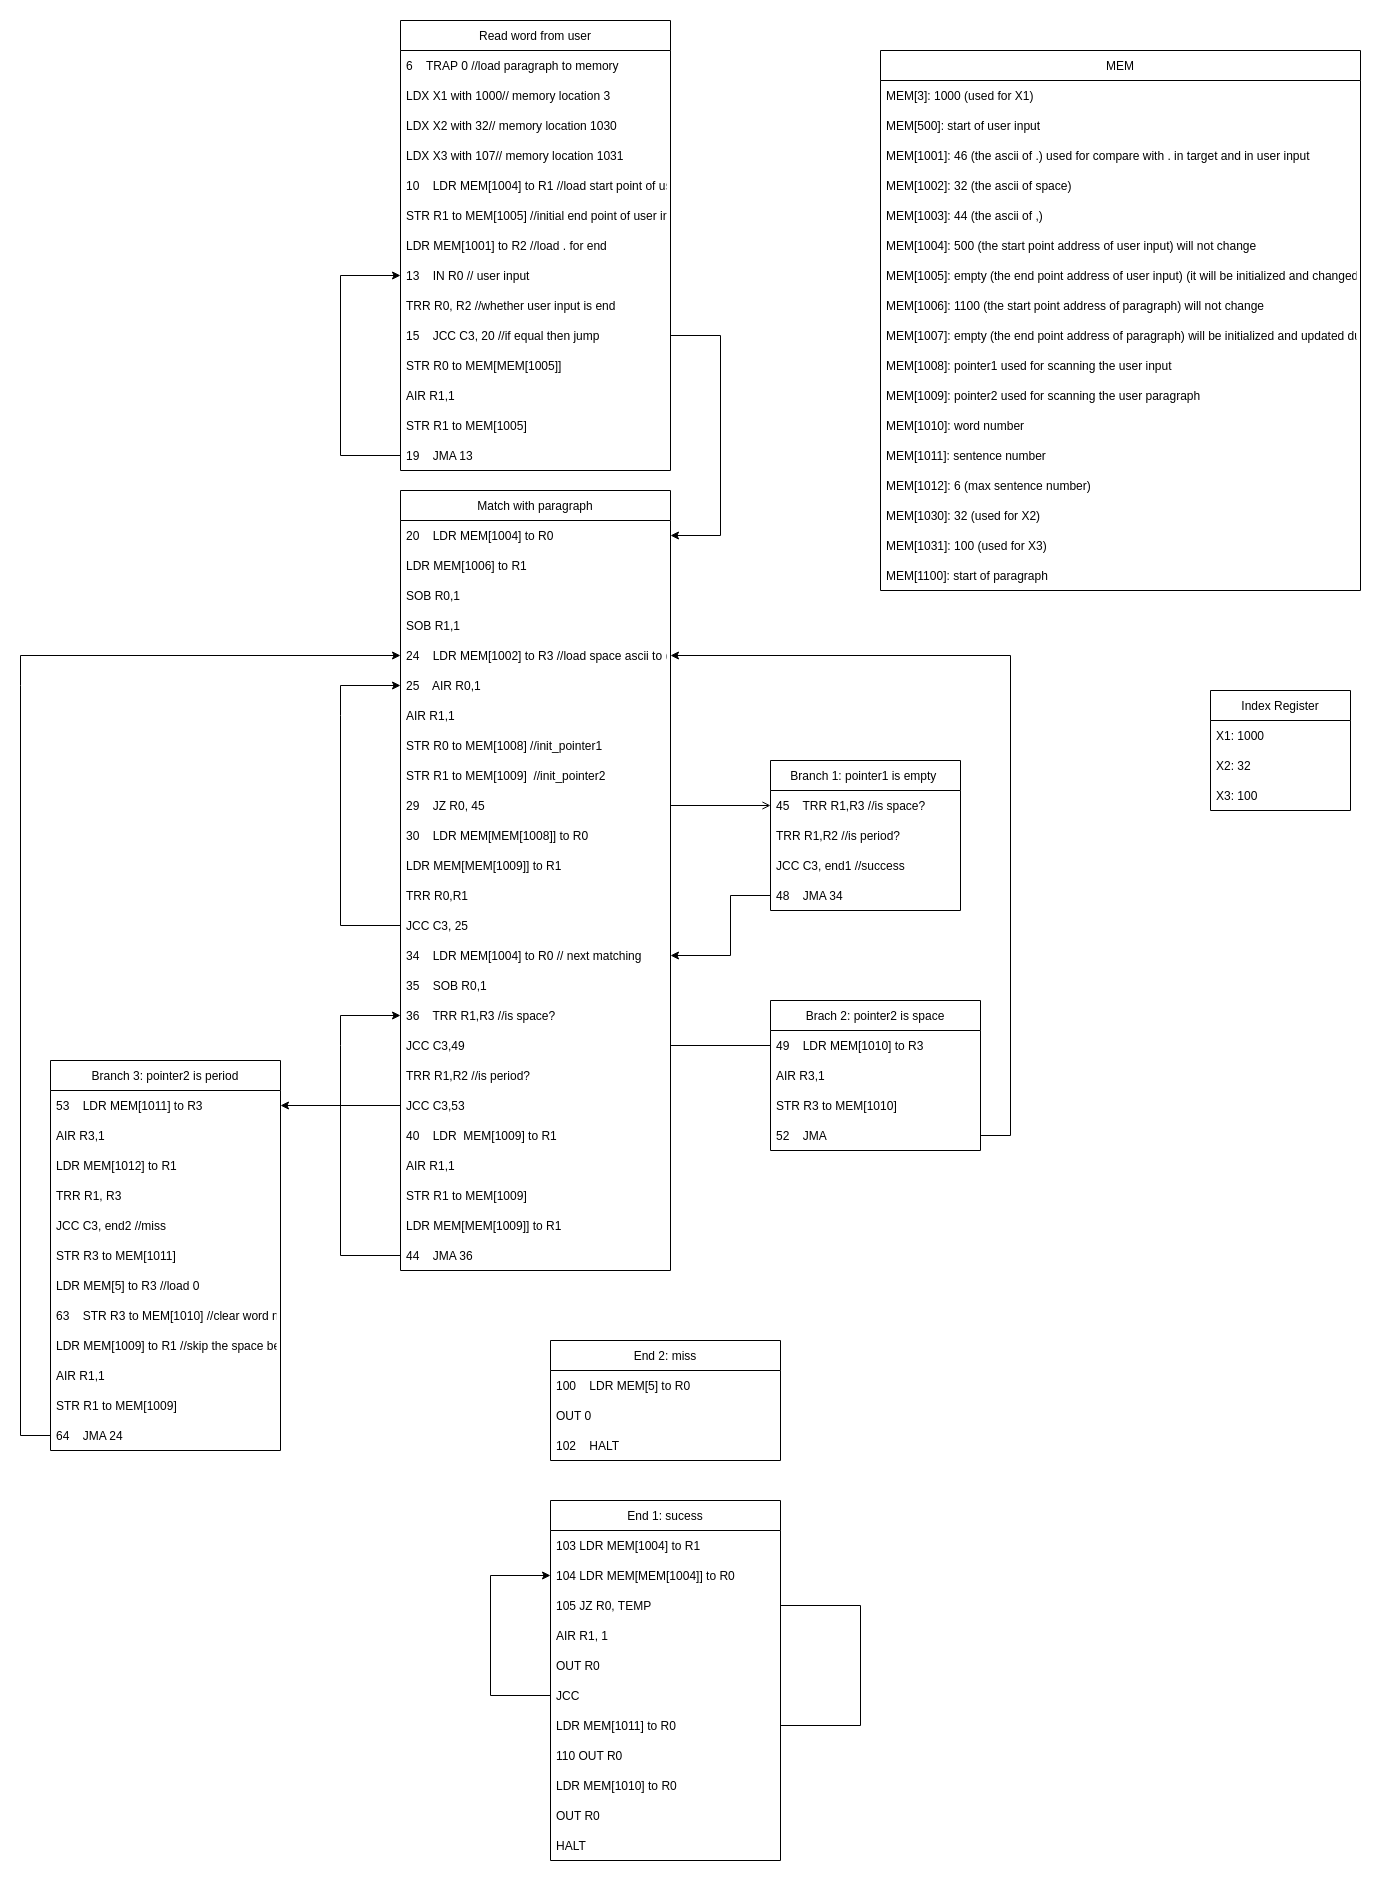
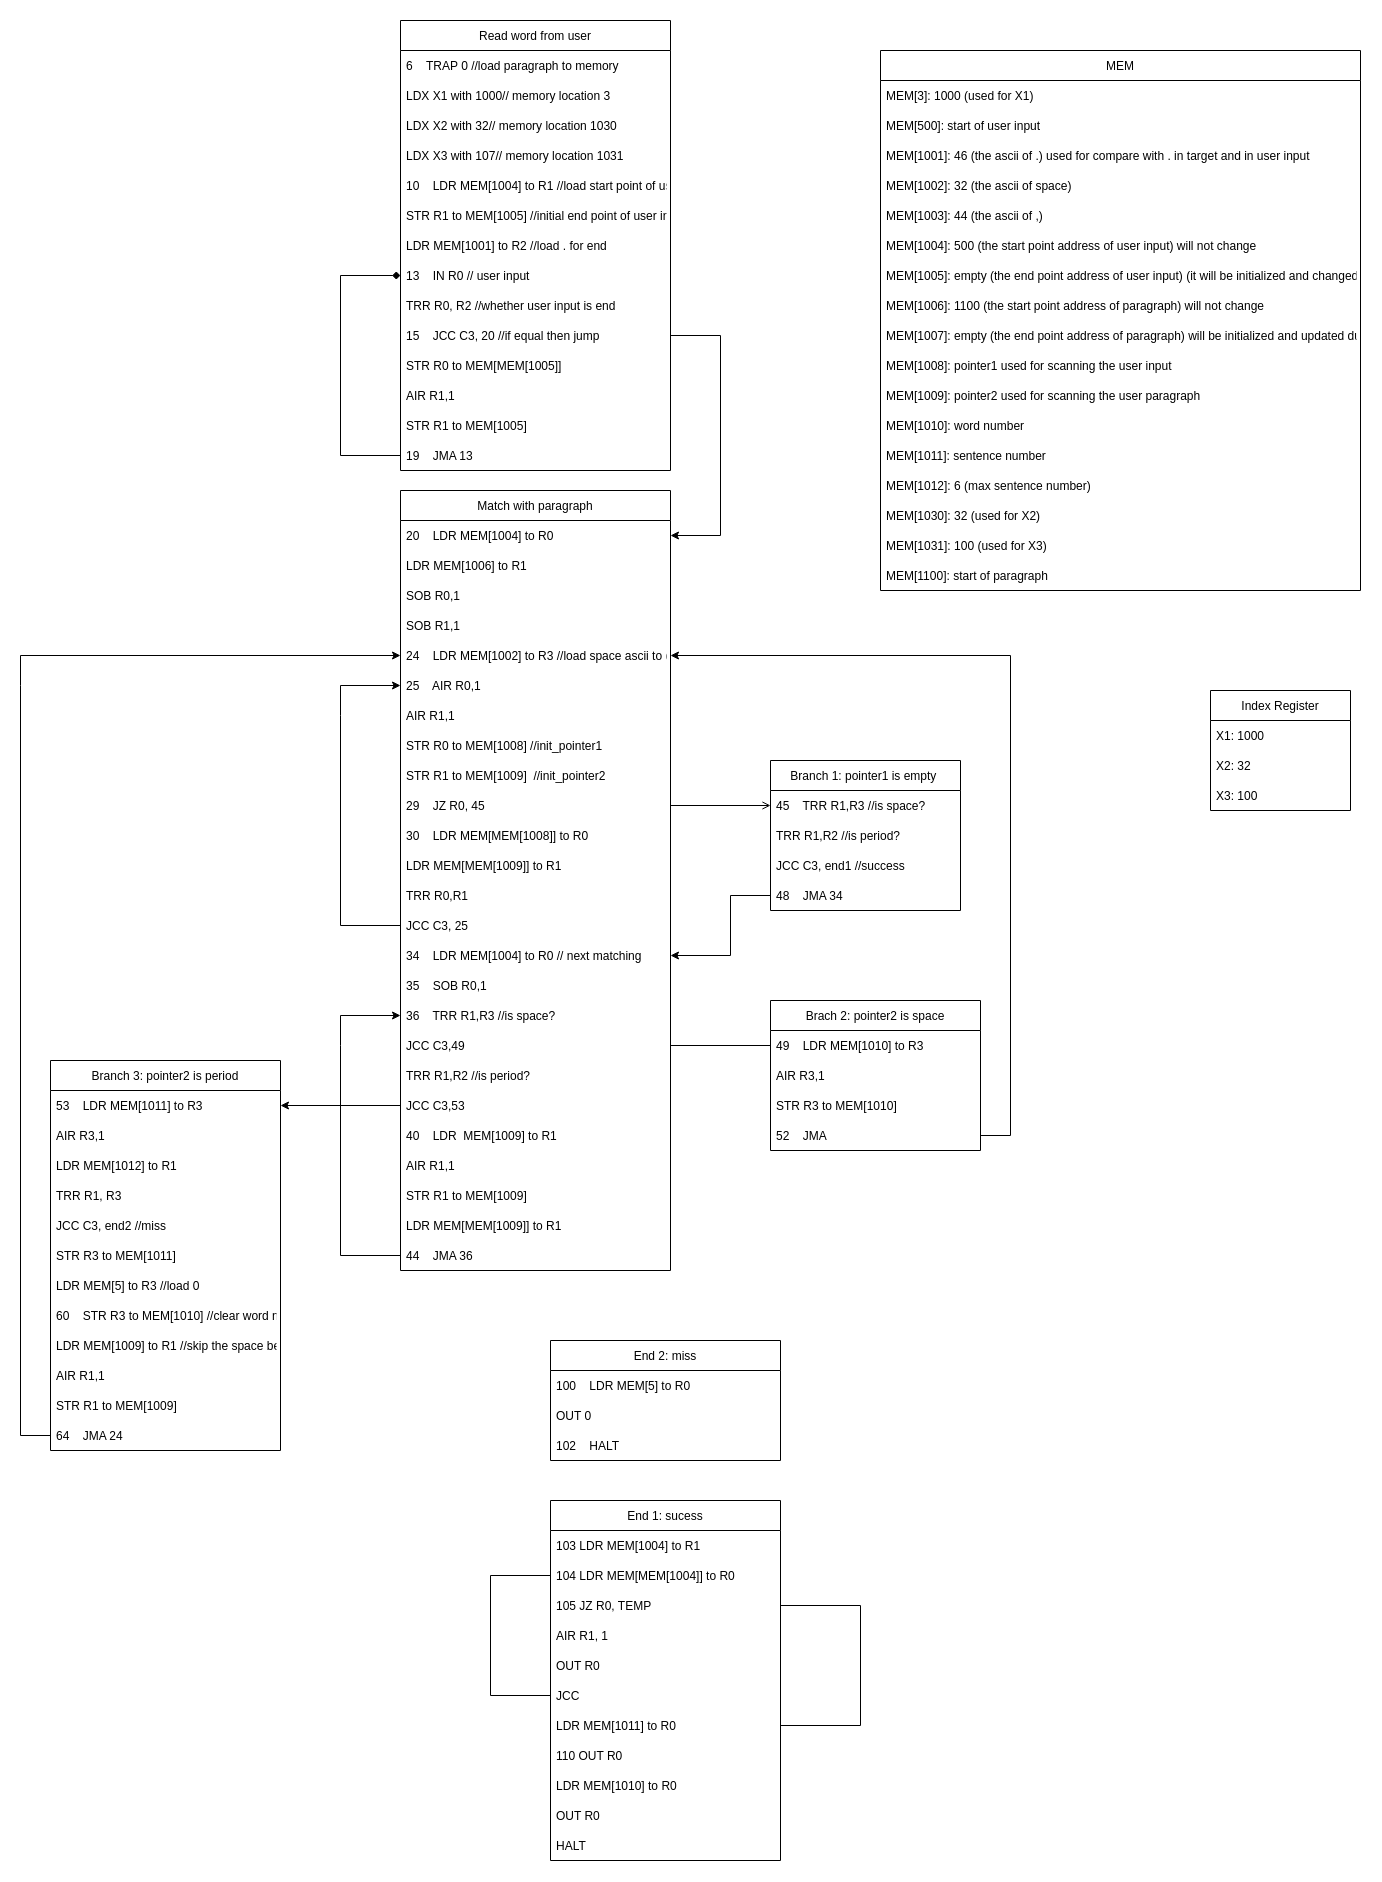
(392, 276) -> (391, 276)
(186, 1316) -> (186, 1316)
(542, 1576) -> (544, 1576)
